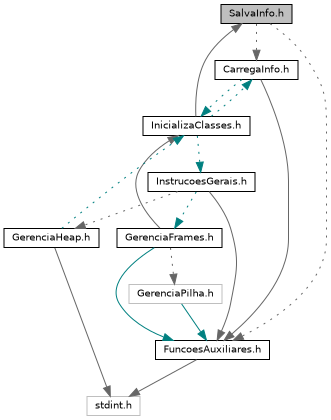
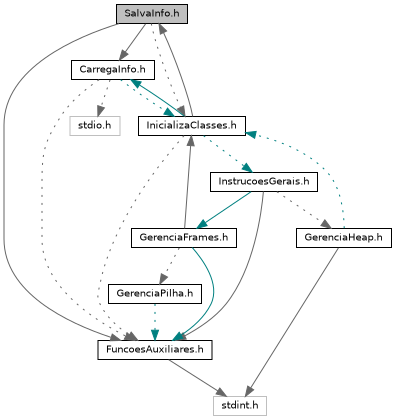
(256, 37) -> (135, 38)
none -> (164, 66)
(228, 102) -> (162, 100)
none -> (95, 126)
(326, 189) -> (4, 178)
(188, 206) -> (228, 207)
(288, 214) -> (42, 216)
none -> (118, 233)
(176, 294) -> (155, 294)
(191, 318) -> (155, 317)
